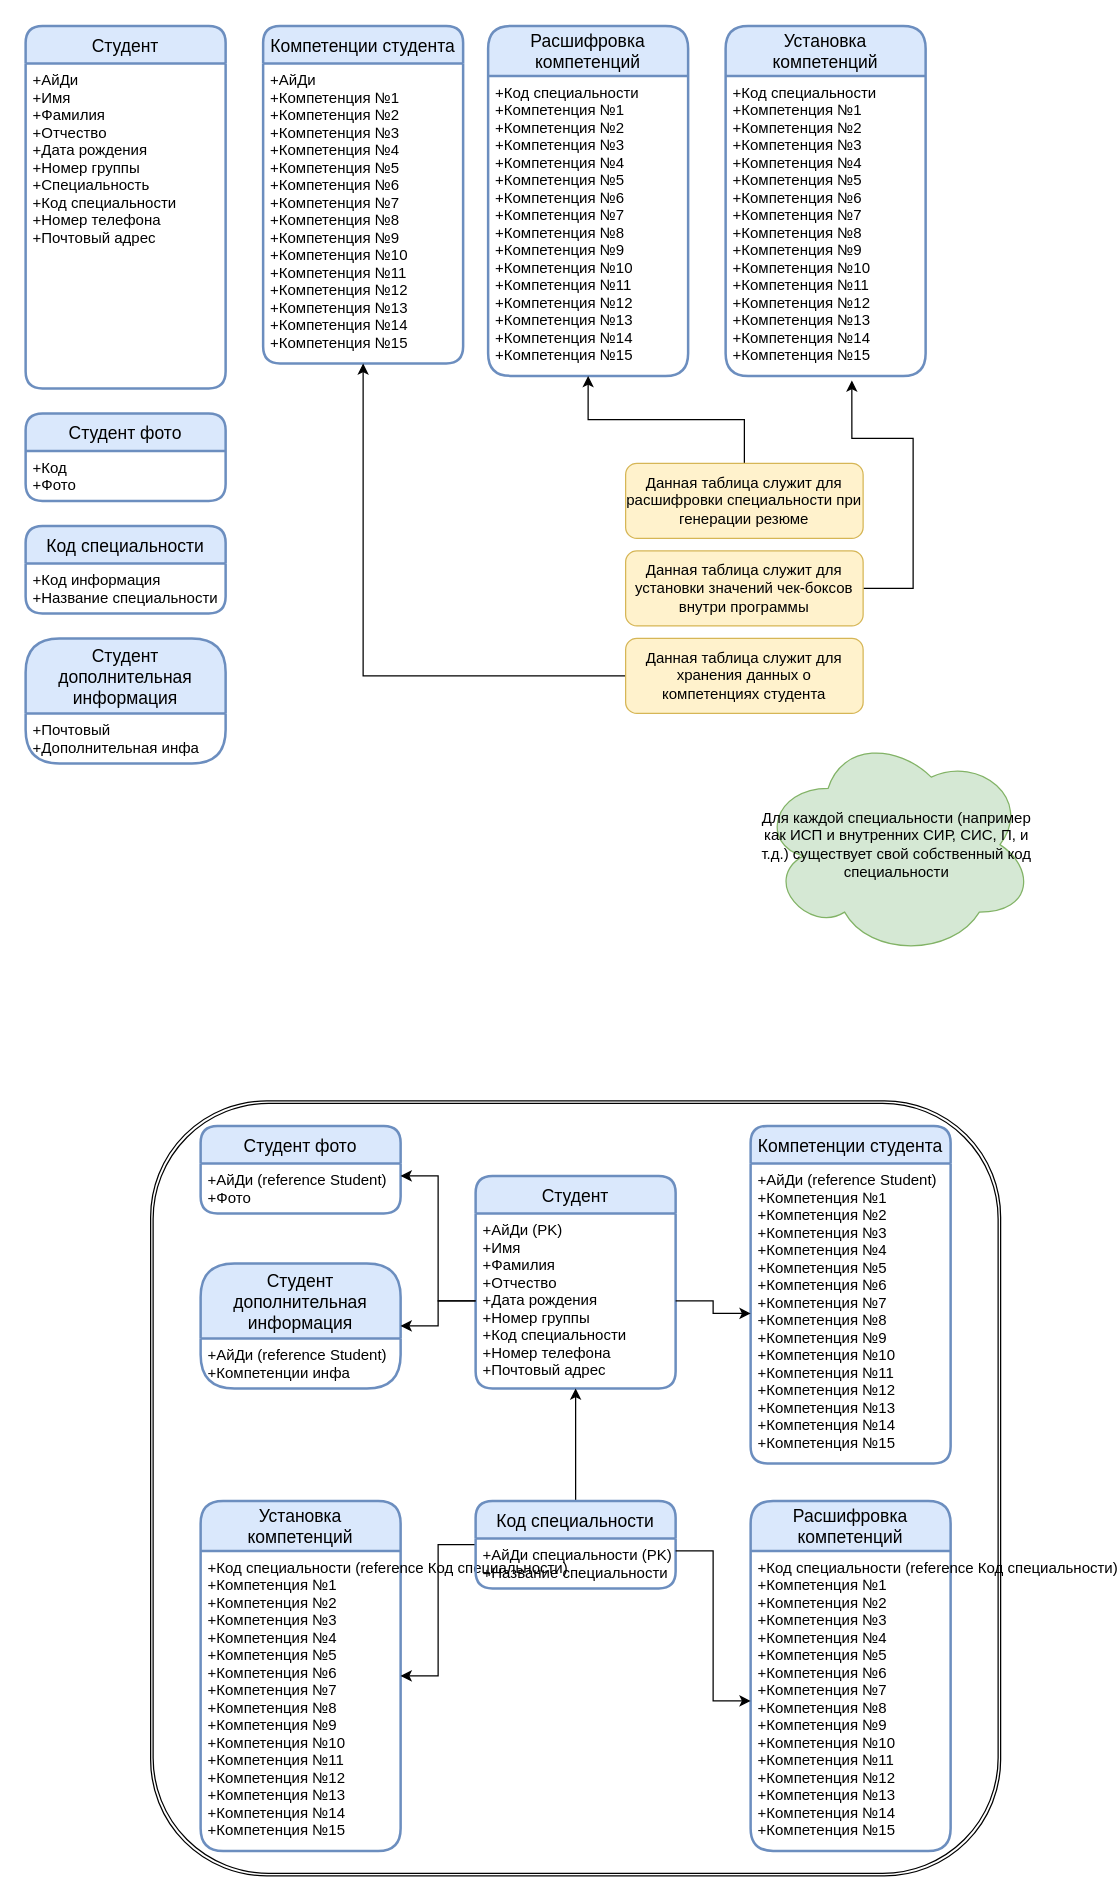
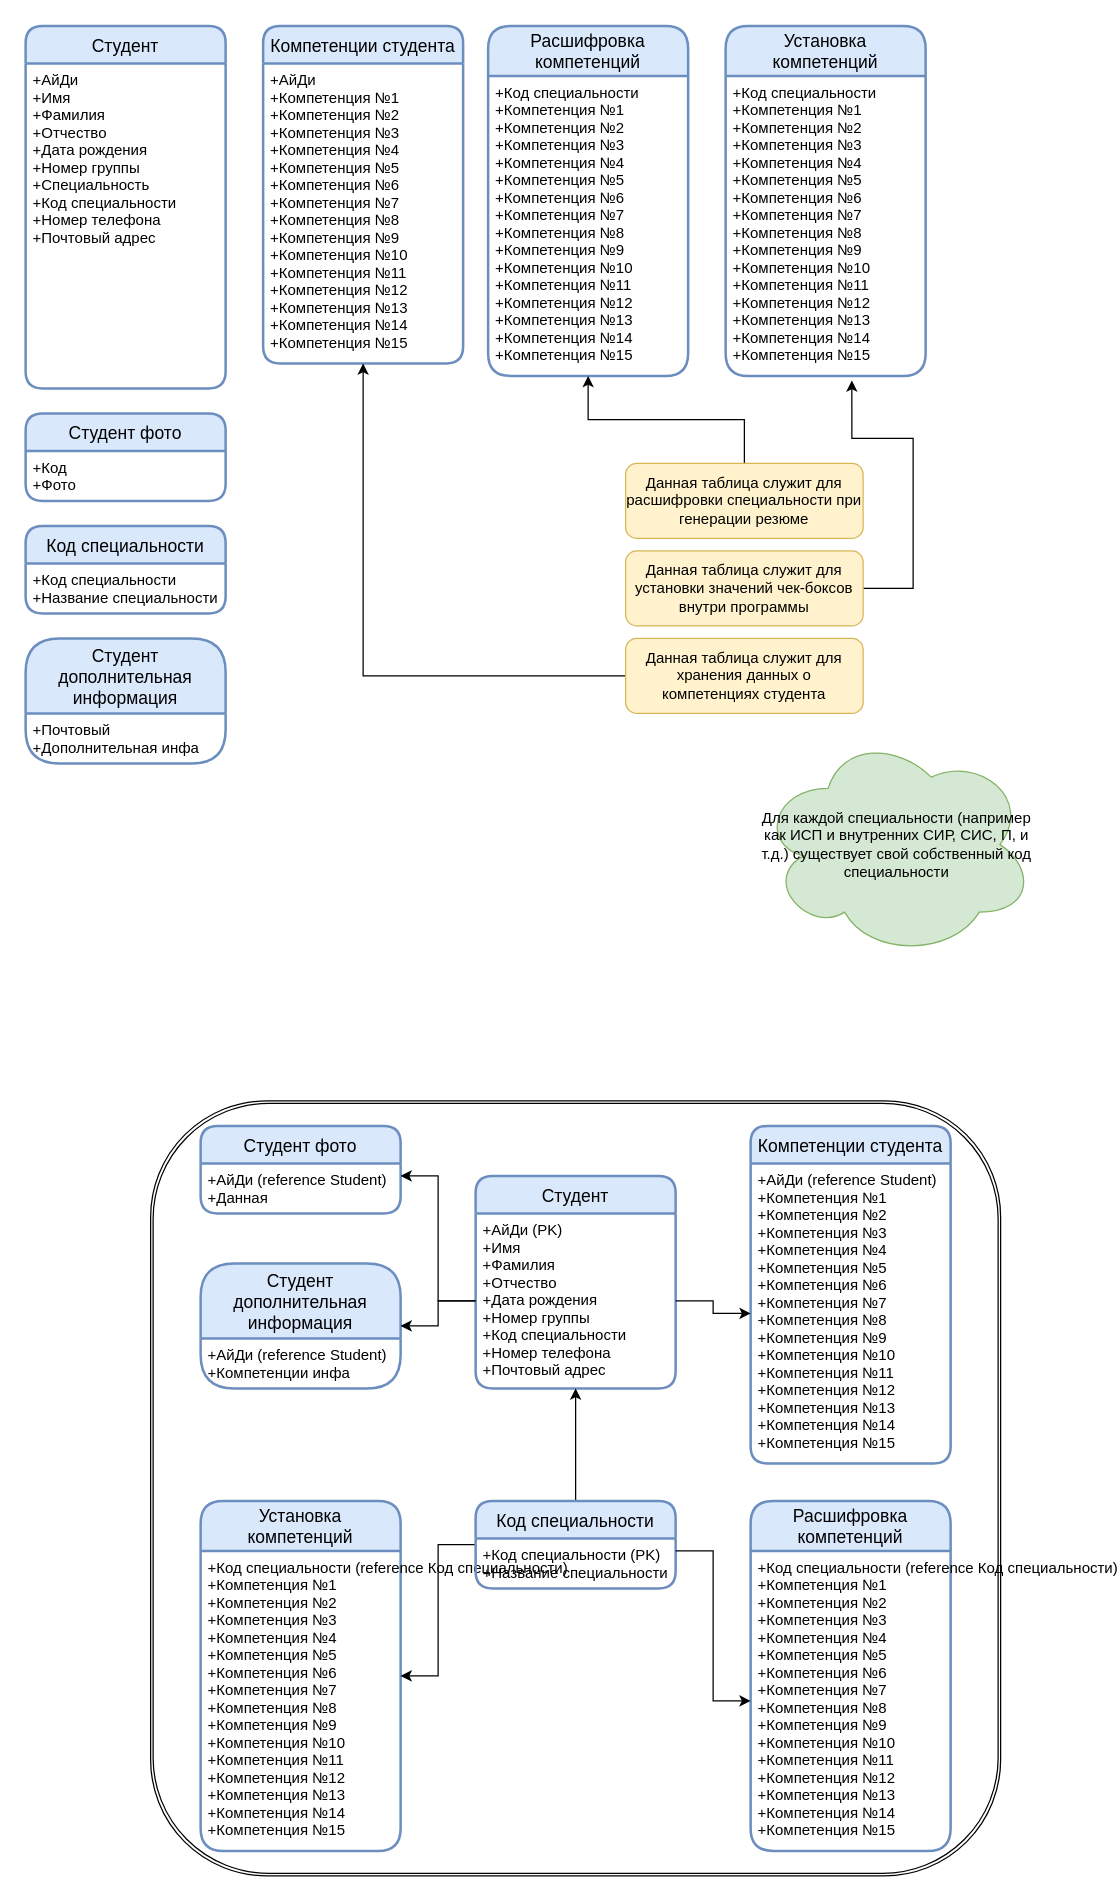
(94, 580) -> (106, 580)
(309, 1180) -> (309, 1180)
(579, 1555) -> (575, 1555)
